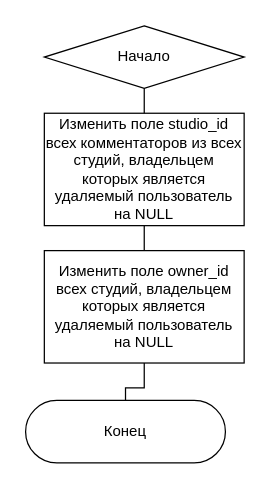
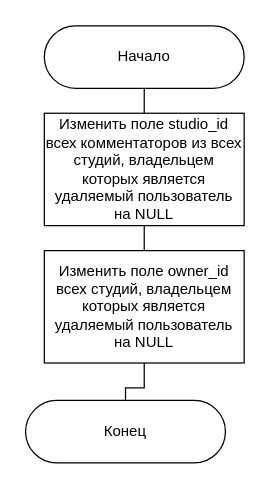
(144, 57) -> (144, 57)
